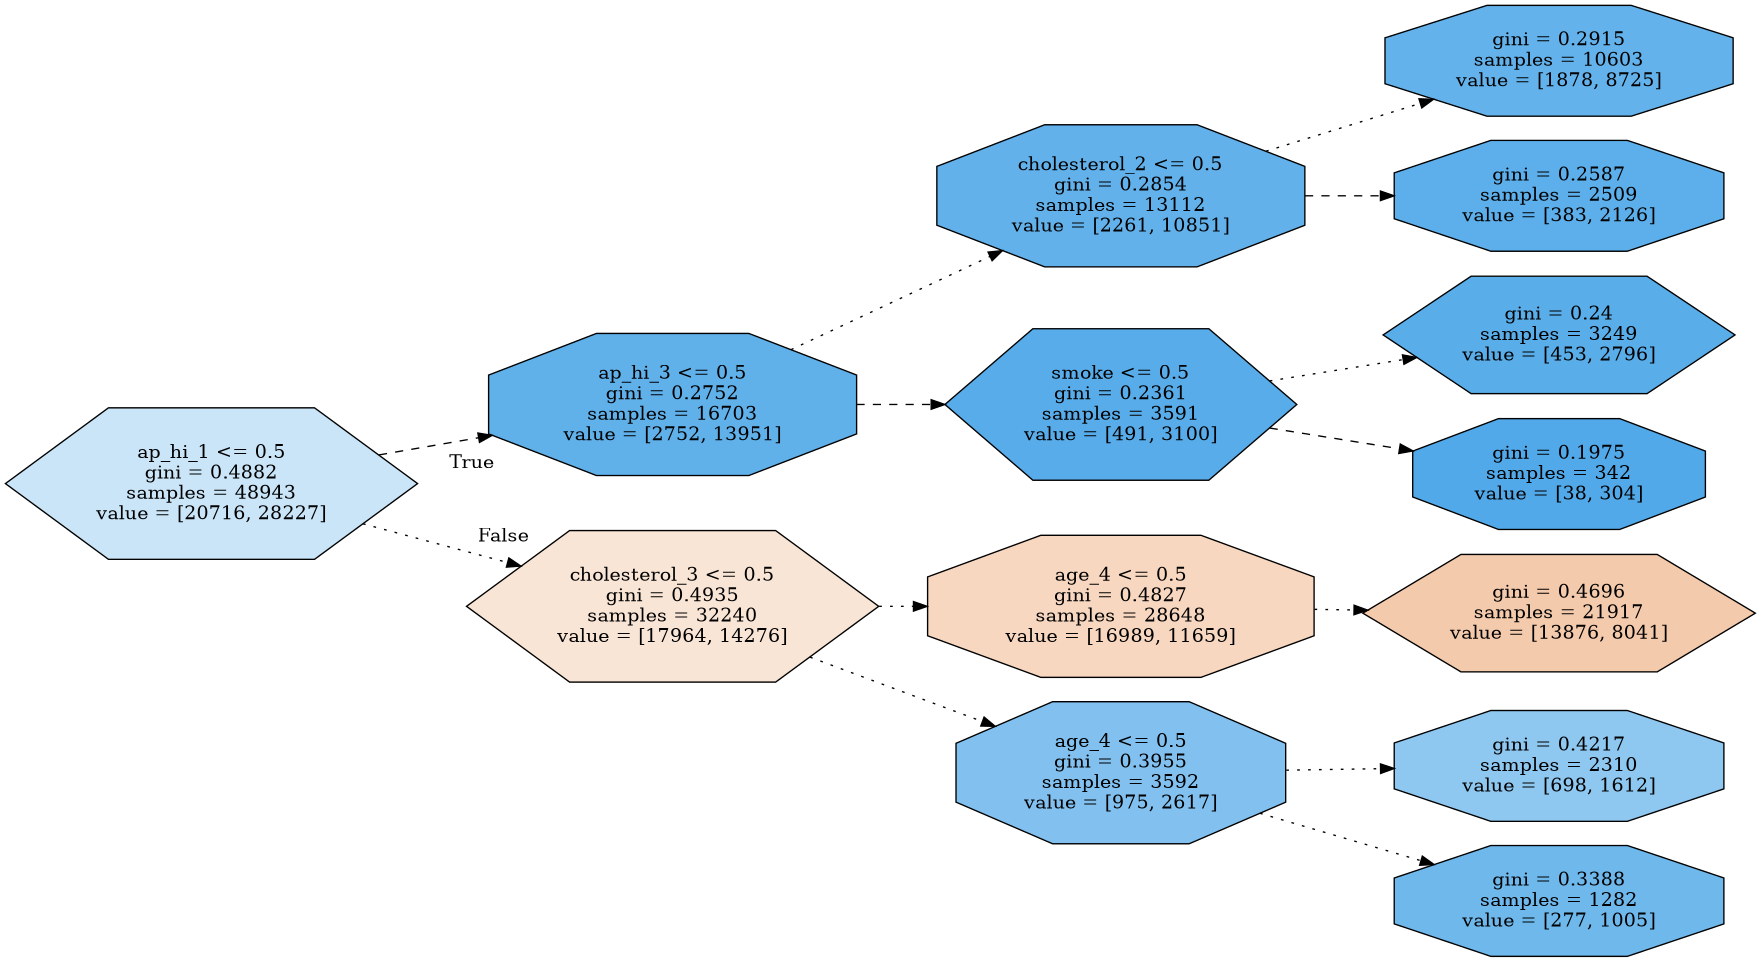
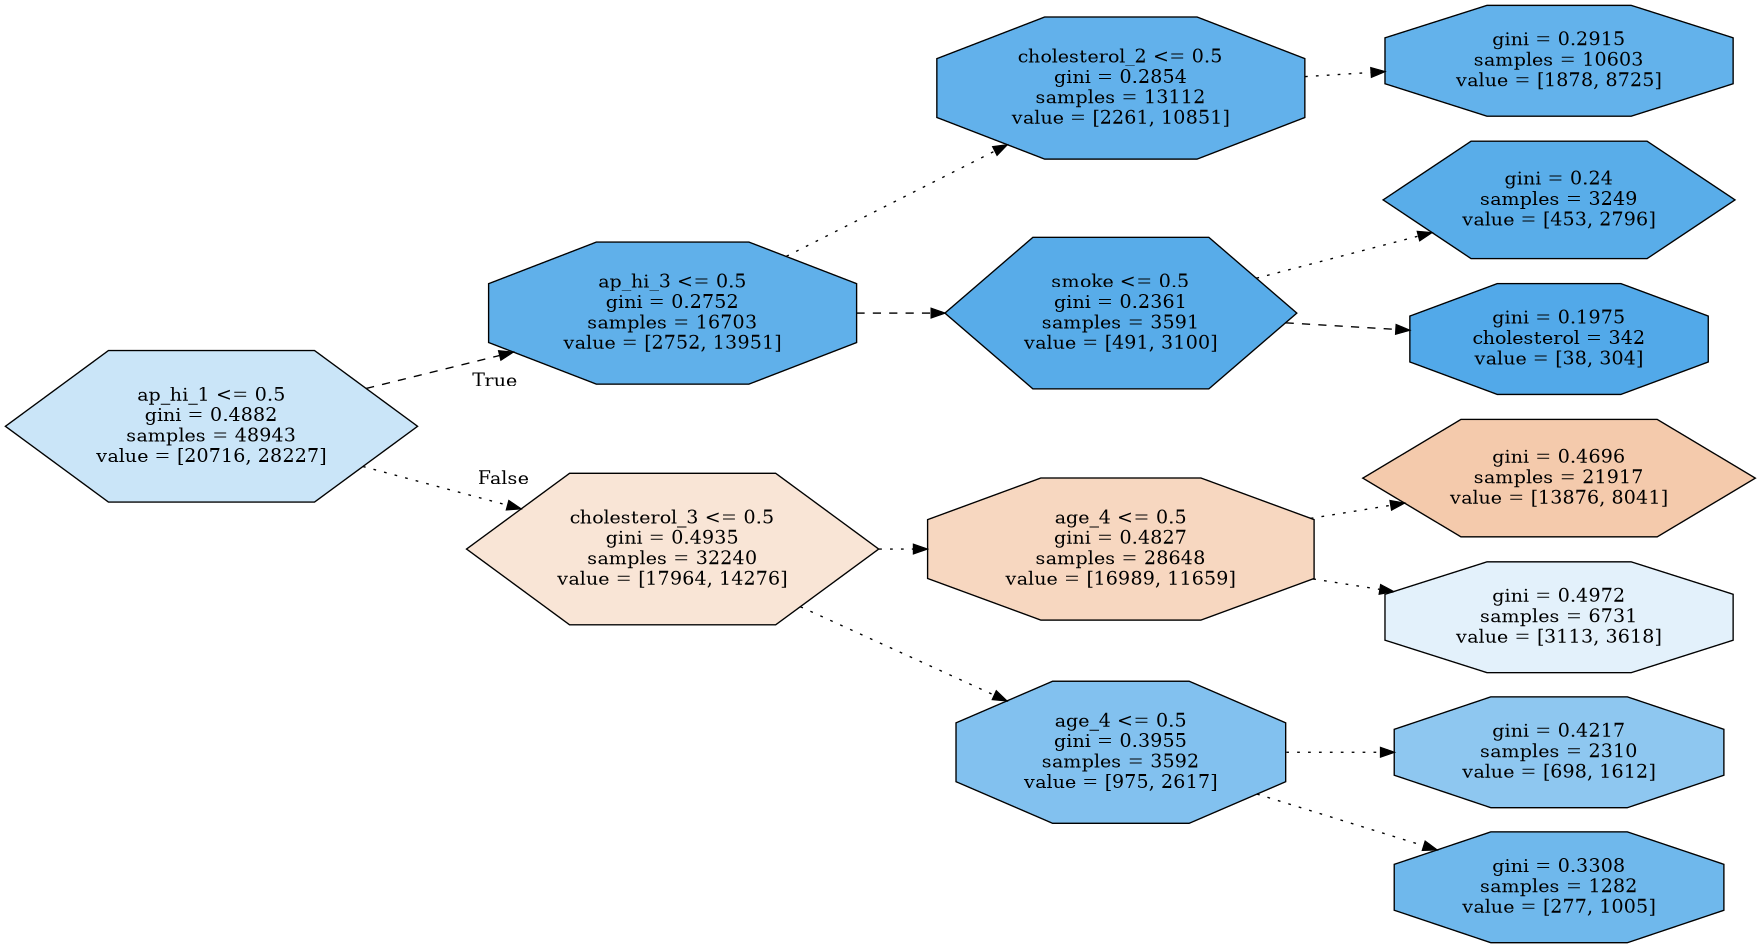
(1559, 196) -> none
(1559, 474) -> (1559, 339)
none -> (1559, 617)
(1559, 901) -> (1559, 887)
